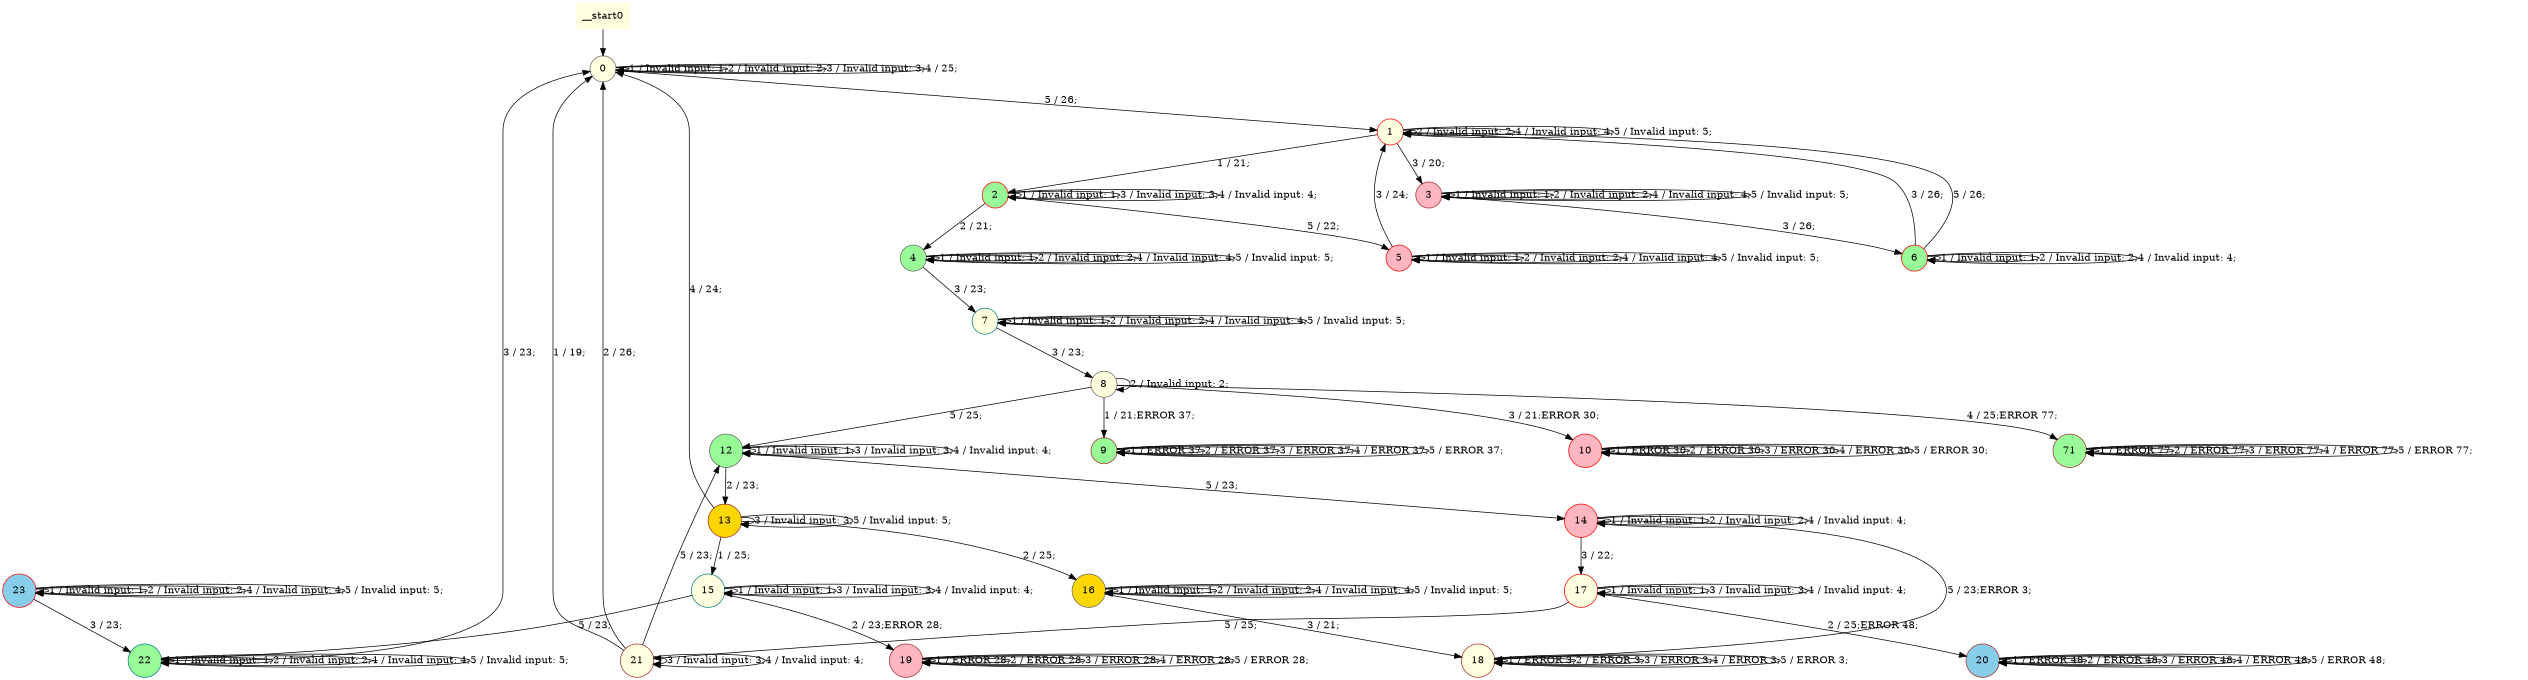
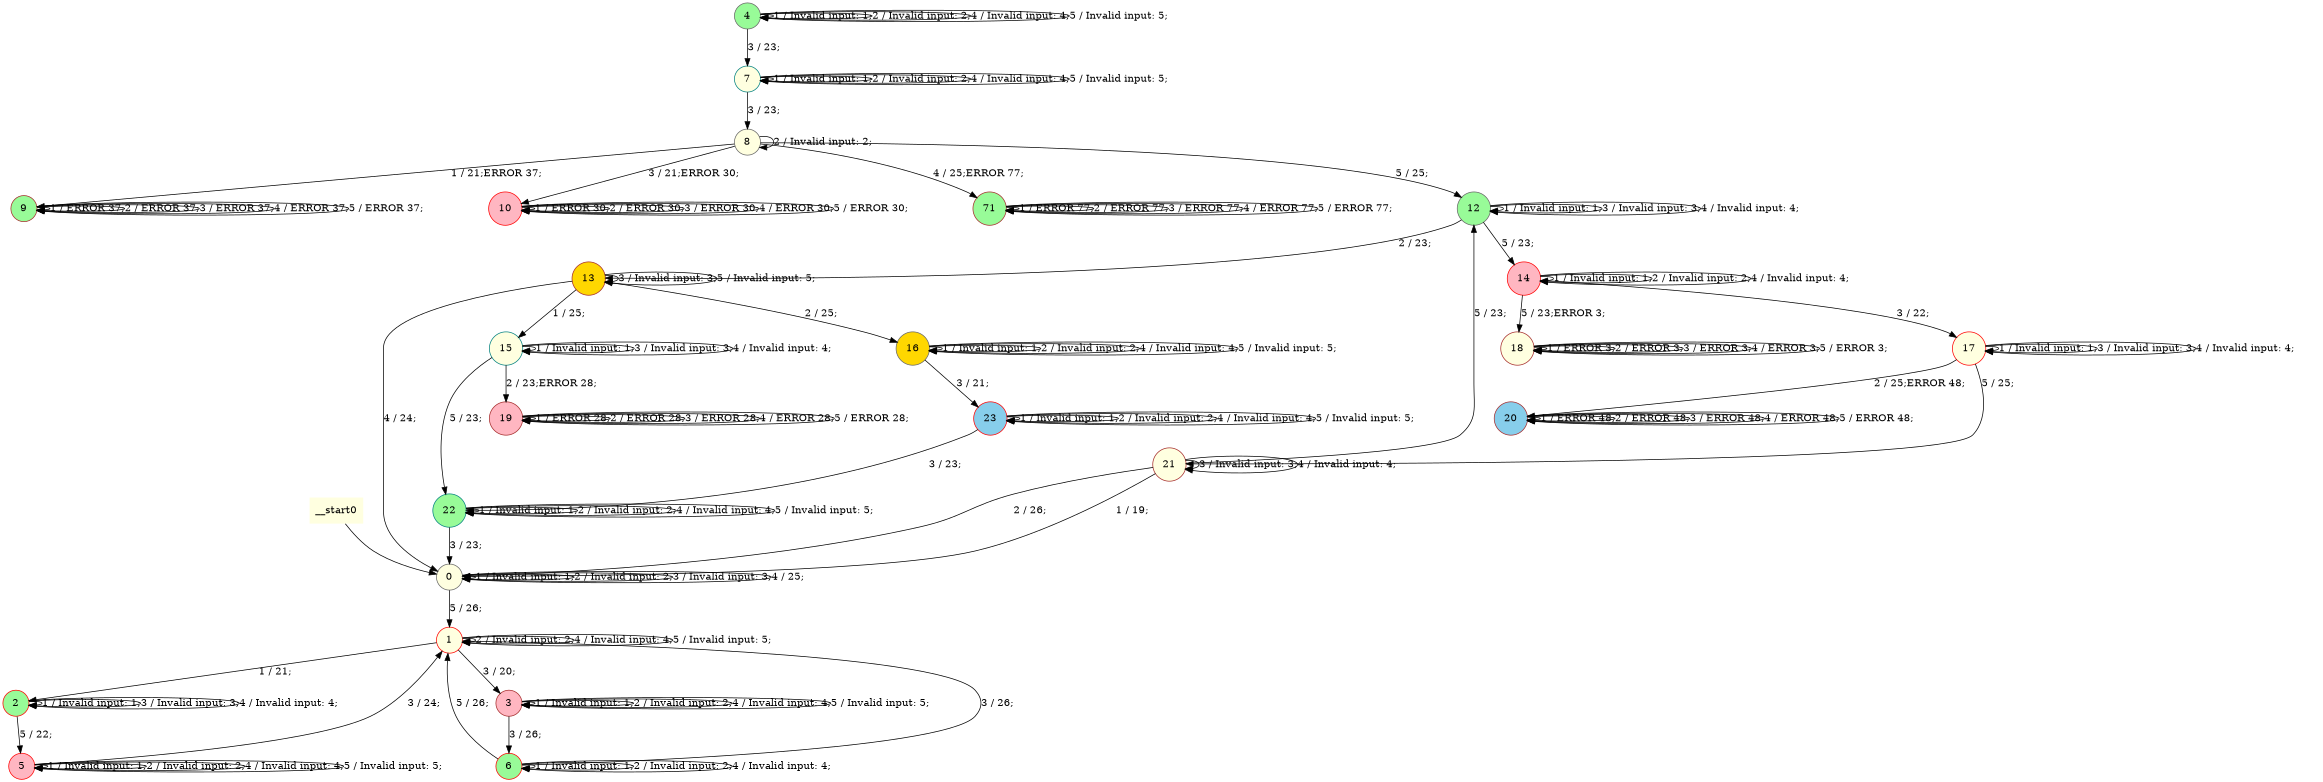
(957, 224) -> none
(1280, 625) -> (949, 381)
